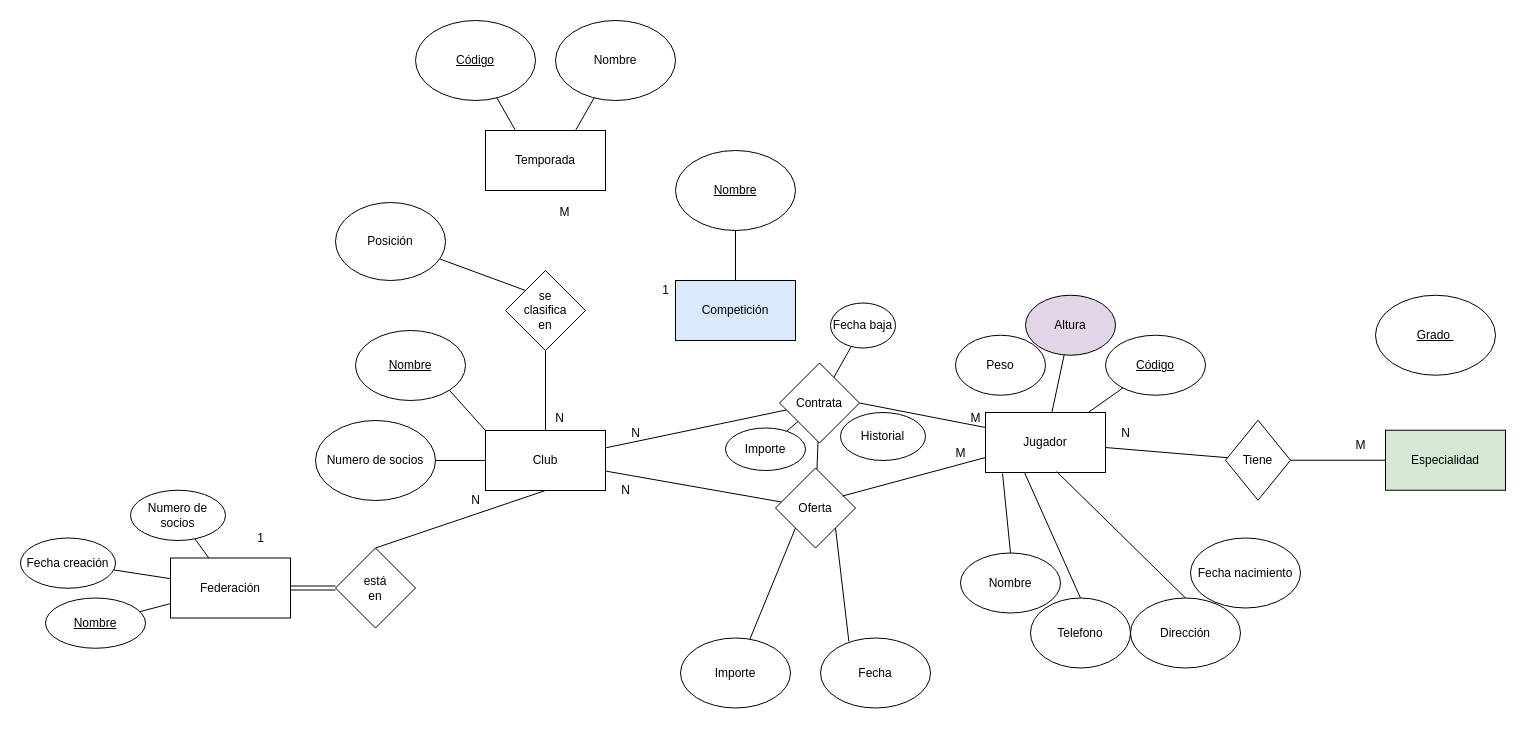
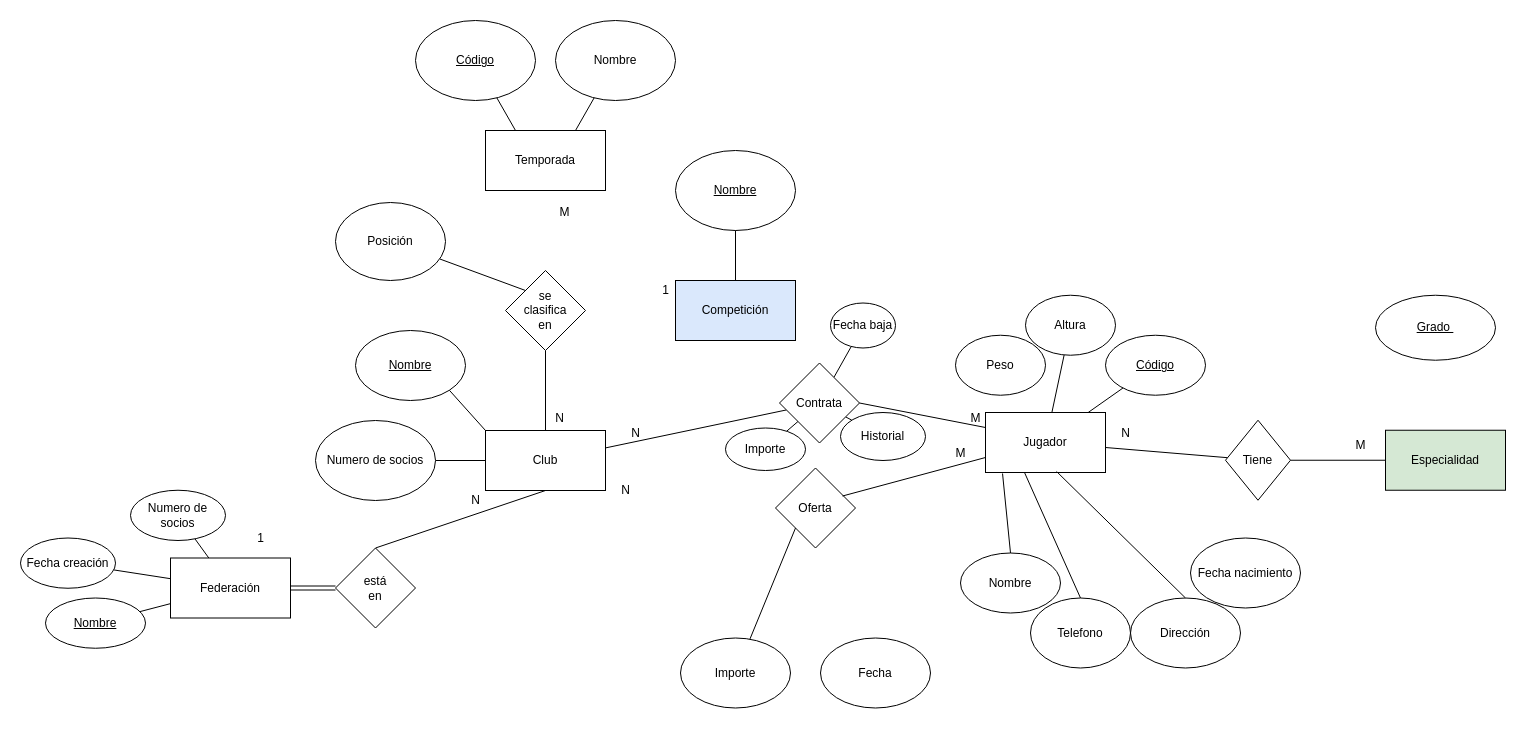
(1071, 325) -> (1071, 325)
(1436, 335) -> (1436, 328)
(818, 455) -> (848, 418)
(693, 487) -> none
(842, 585) -> none
